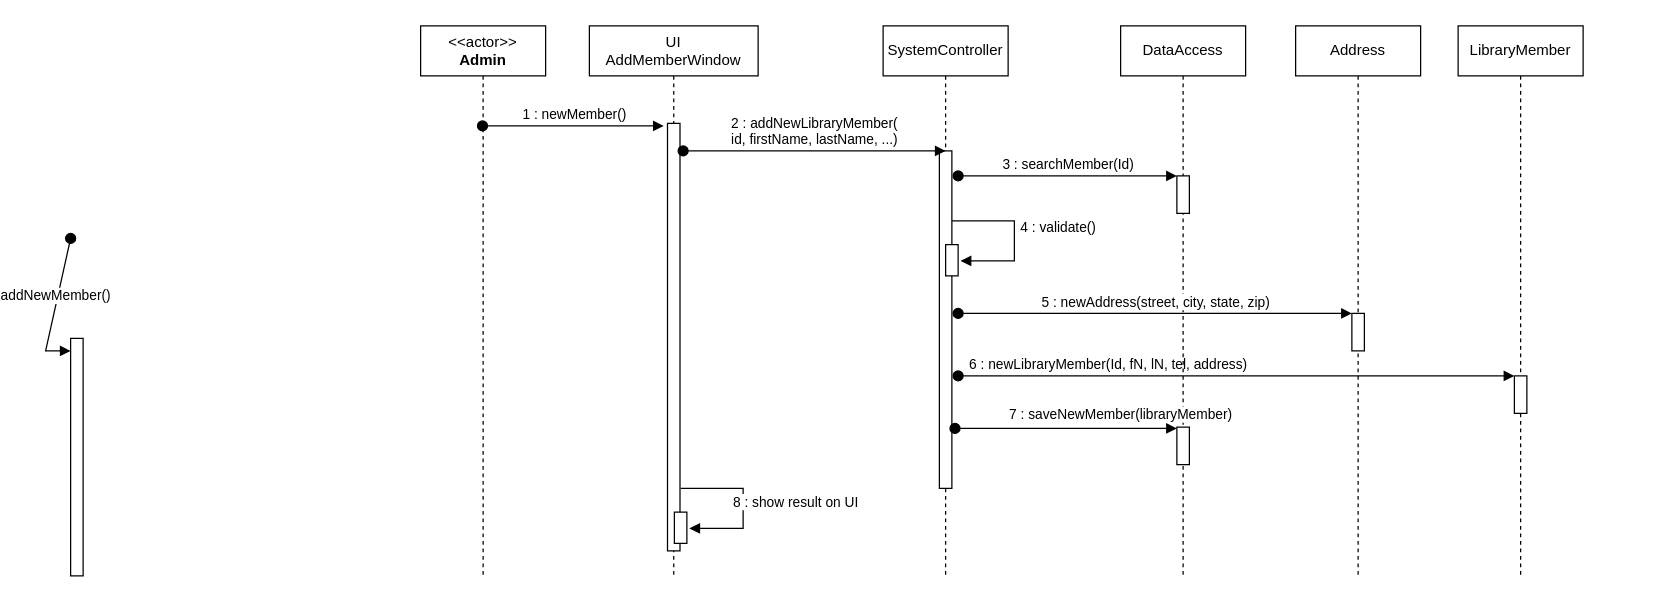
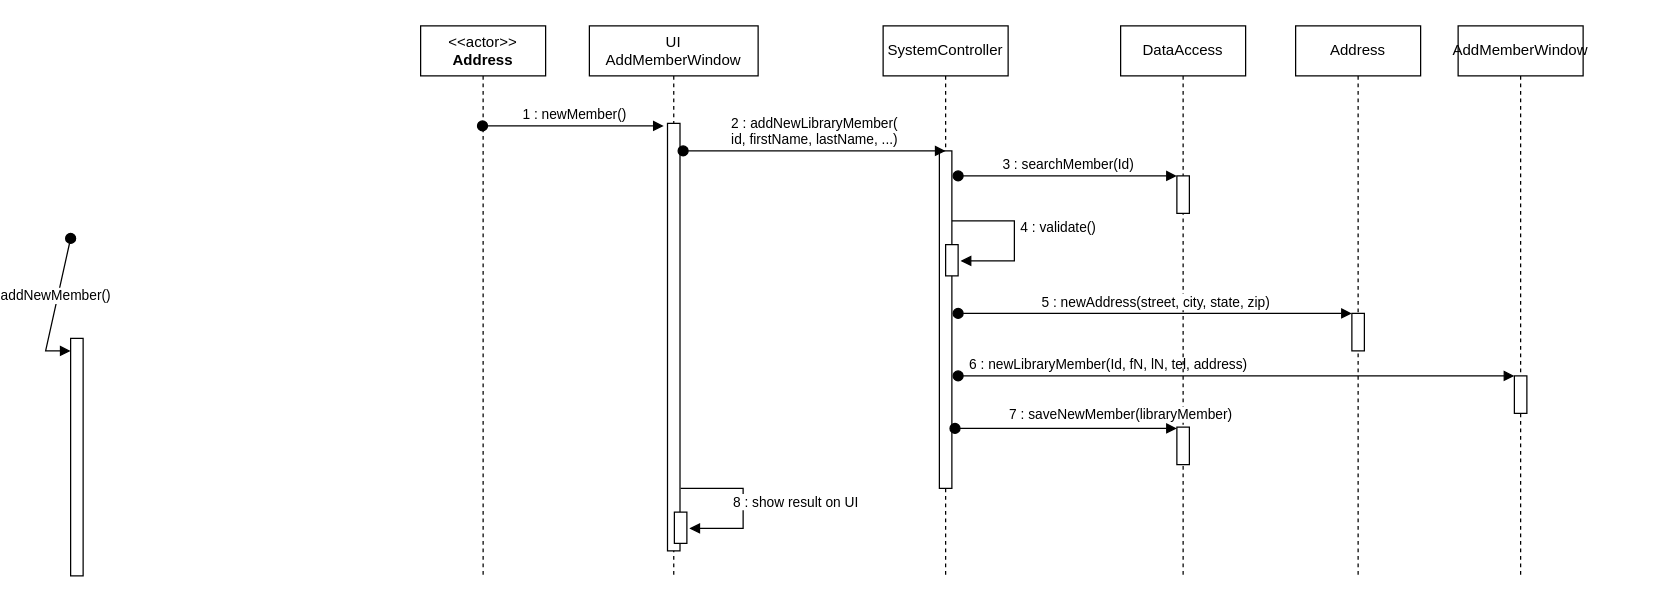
(483, 51) -> (483, 51)
(1521, 51) -> (1521, 51)
